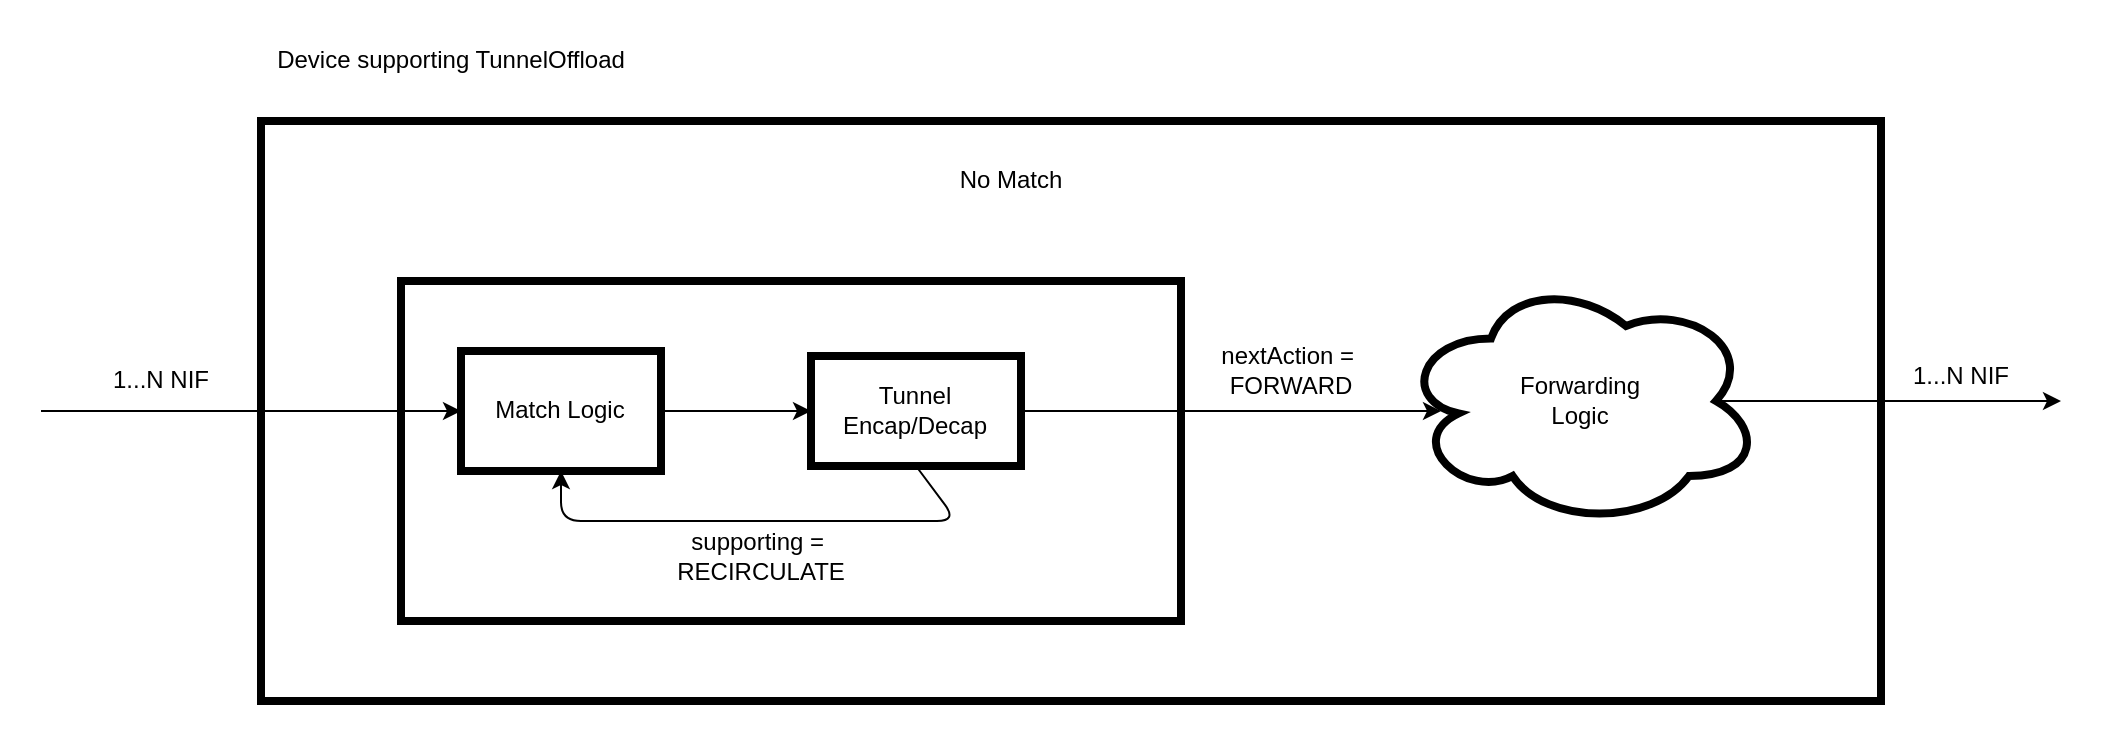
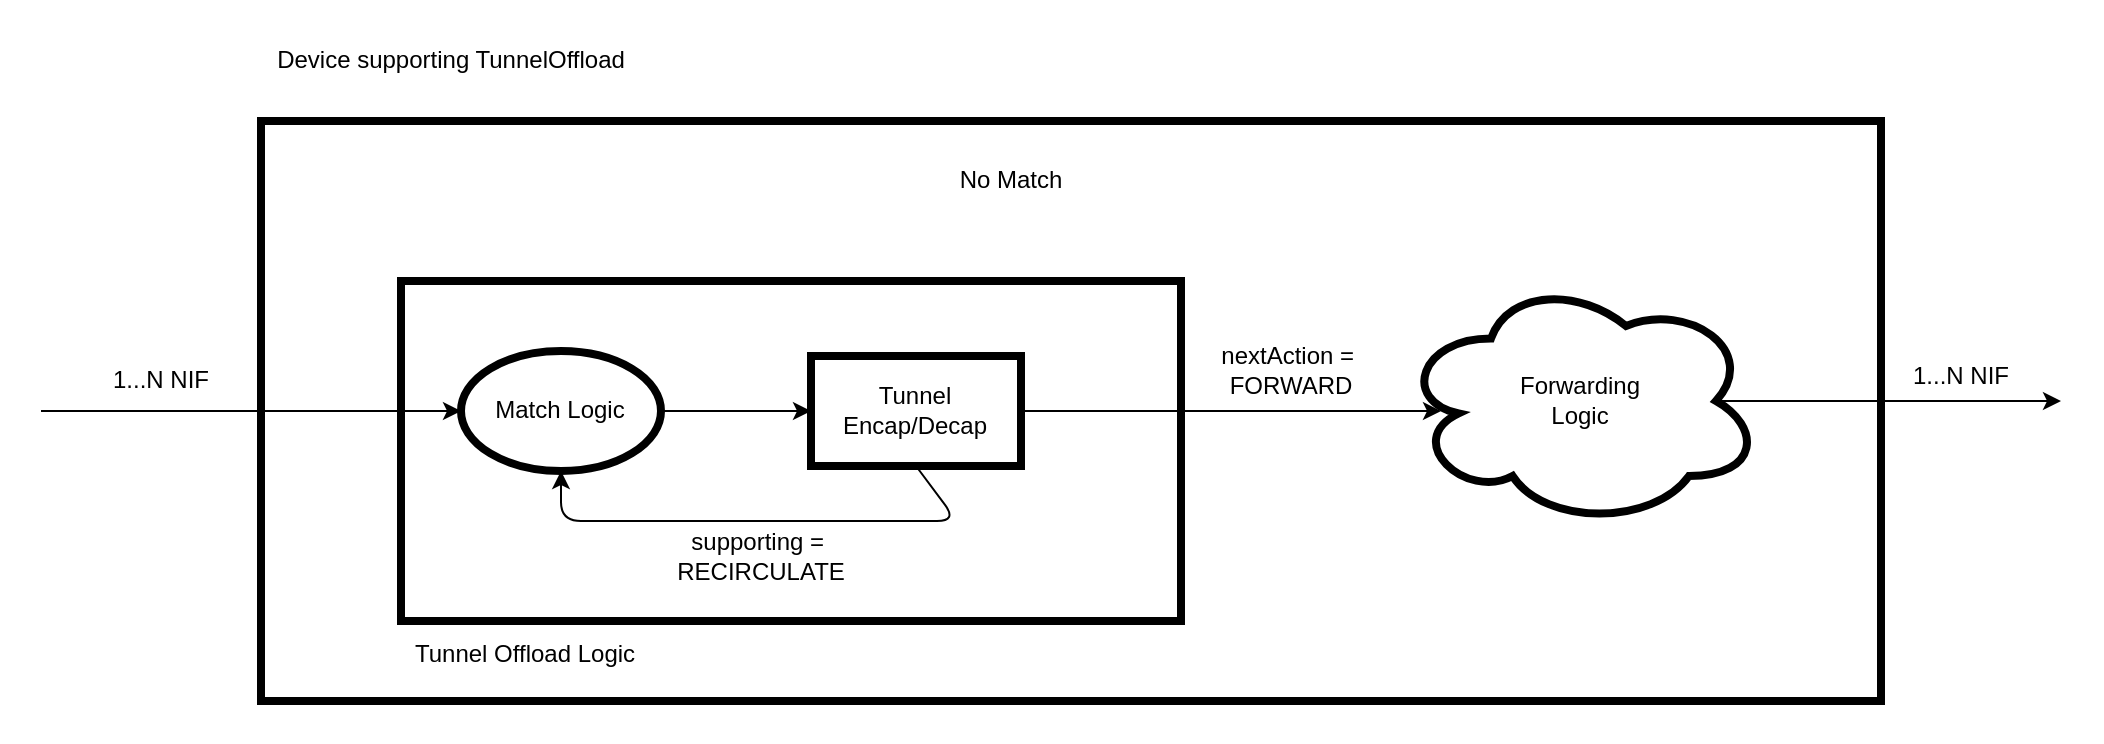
(561, 411) -> (561, 411)
none -> (525, 655)
